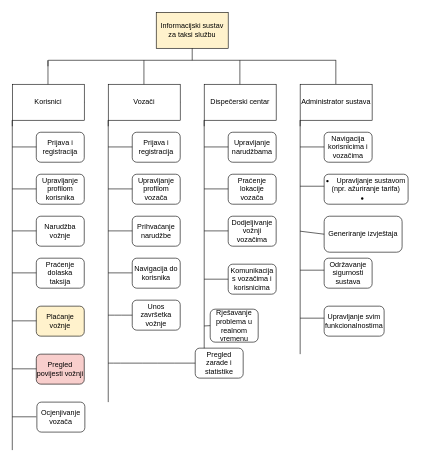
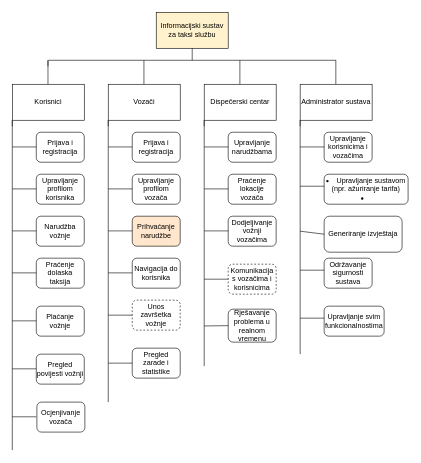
(348, 147) -> (348, 147)
(156, 231) -> (156, 231)
(252, 279) -> (252, 279)
(156, 315) -> (156, 315)
(60, 321) -> (60, 321)
(234, 326) -> (252, 326)
(219, 363) -> (156, 363)
(60, 369) -> (60, 369)
